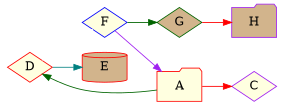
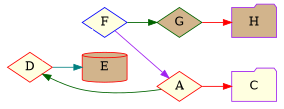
(179, 86) -> (179, 86)
(254, 86) -> (254, 86)
